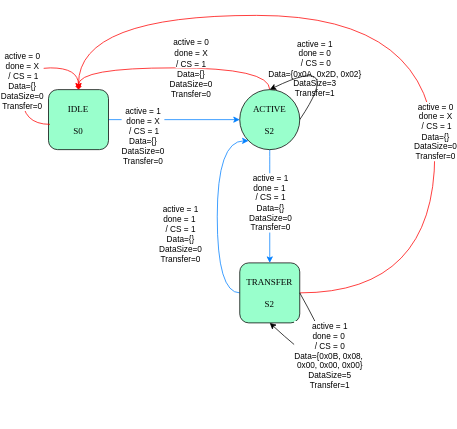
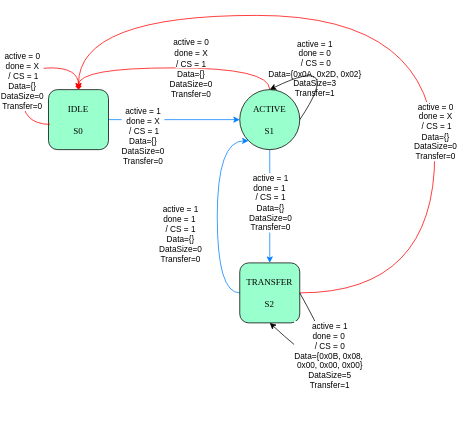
(270, 120) -> (270, 120)
